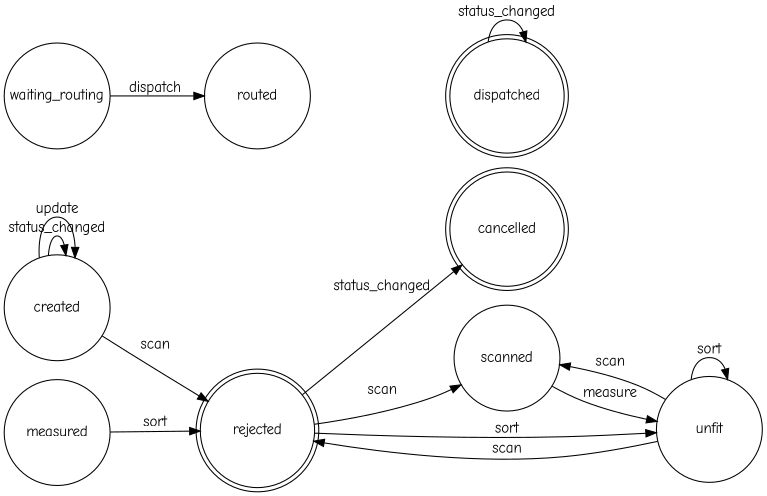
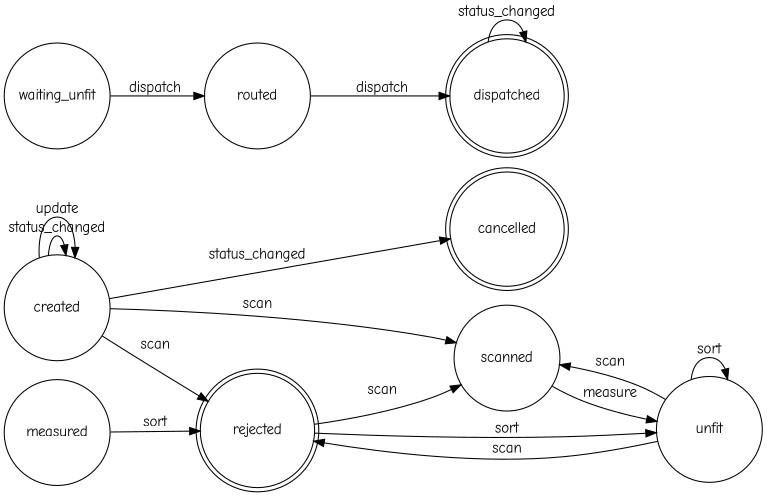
(57, 96) -> (57, 96)
none -> (375, 96)
none -> (279, 318)
(378, 333) -> (275, 270)
